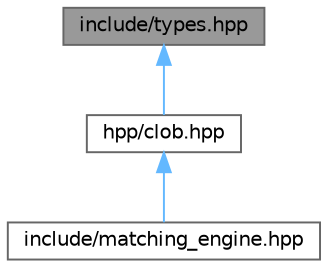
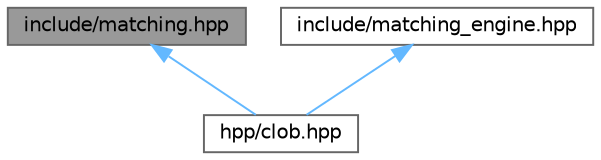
(164, 26) -> (127, 26)
(164, 197) -> (351, 85)
